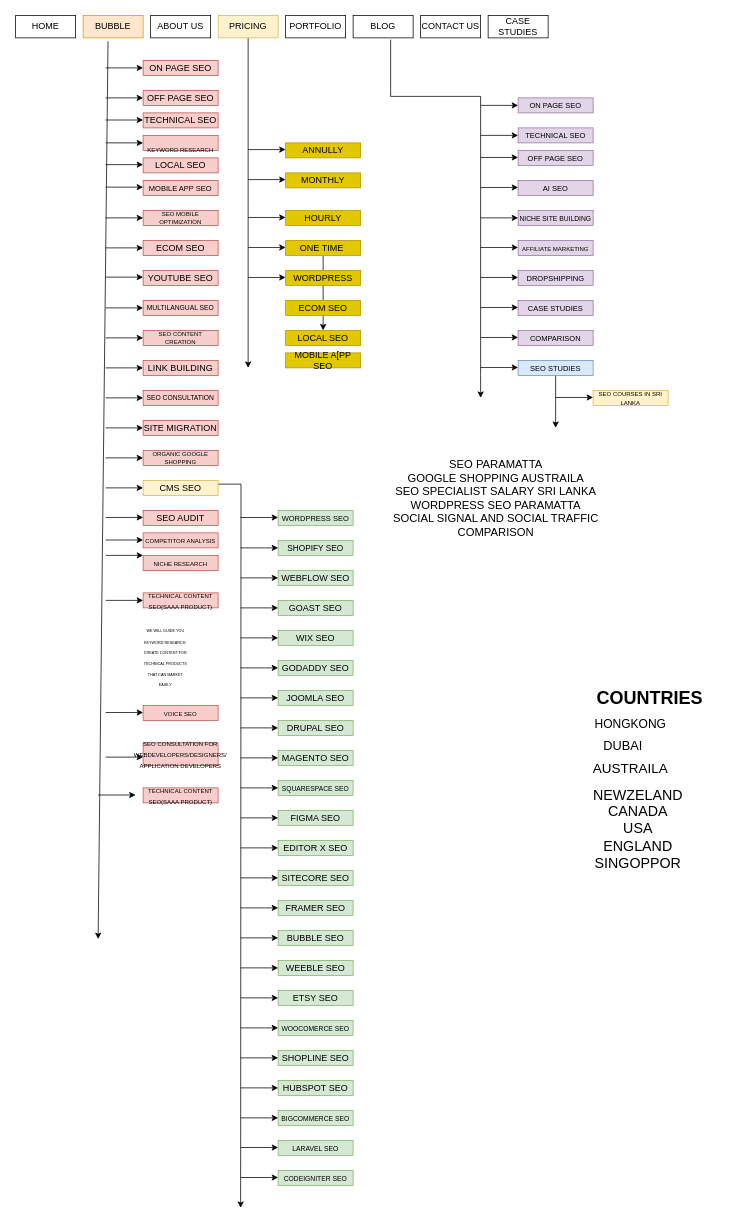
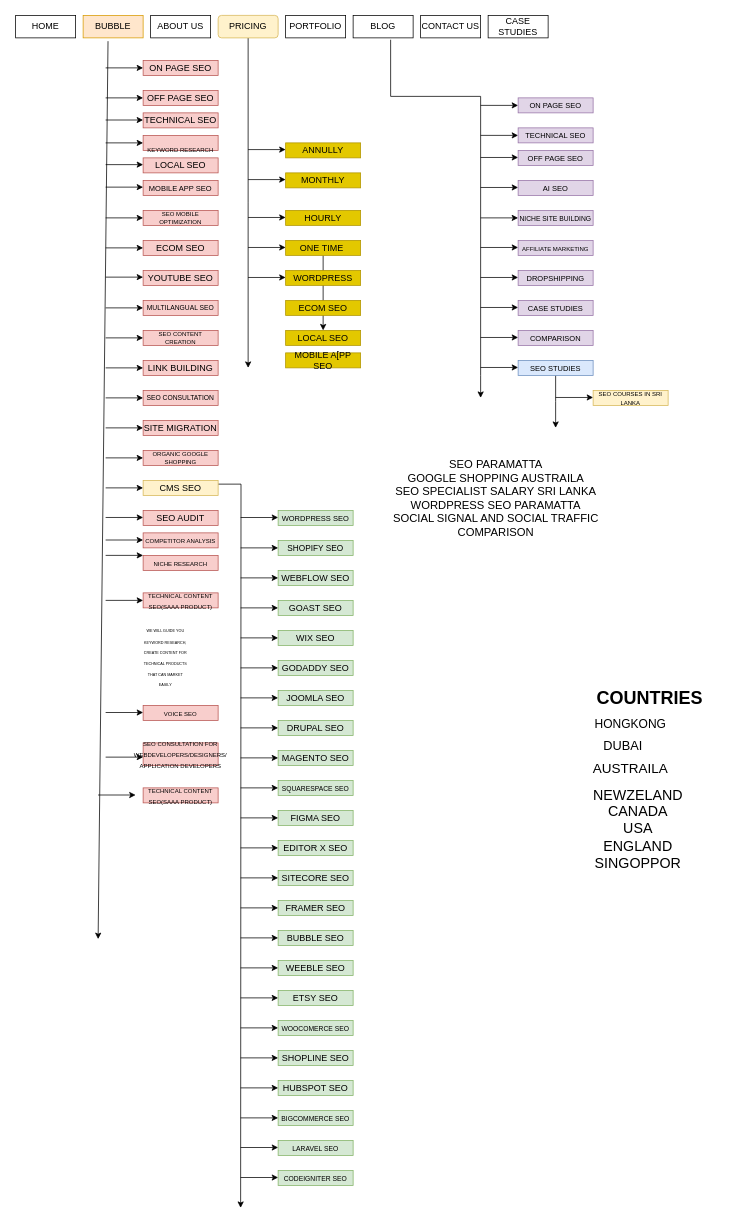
(248, 27) -> (248, 27)
